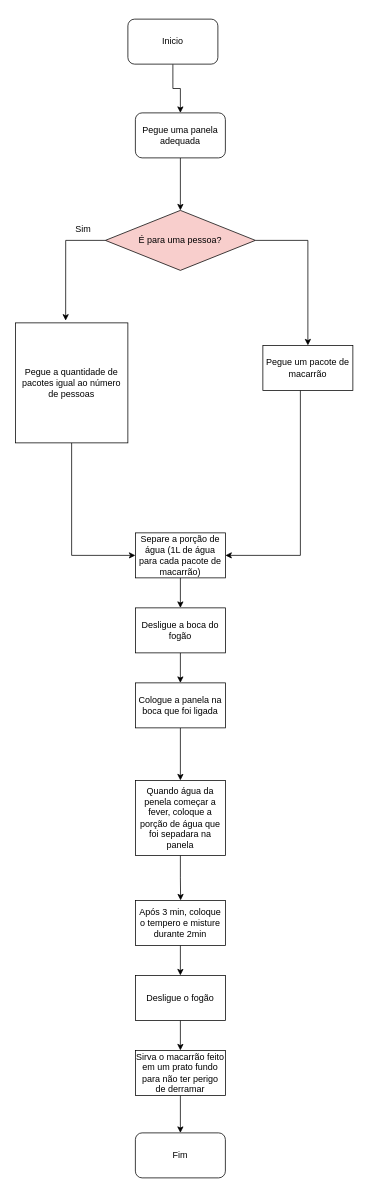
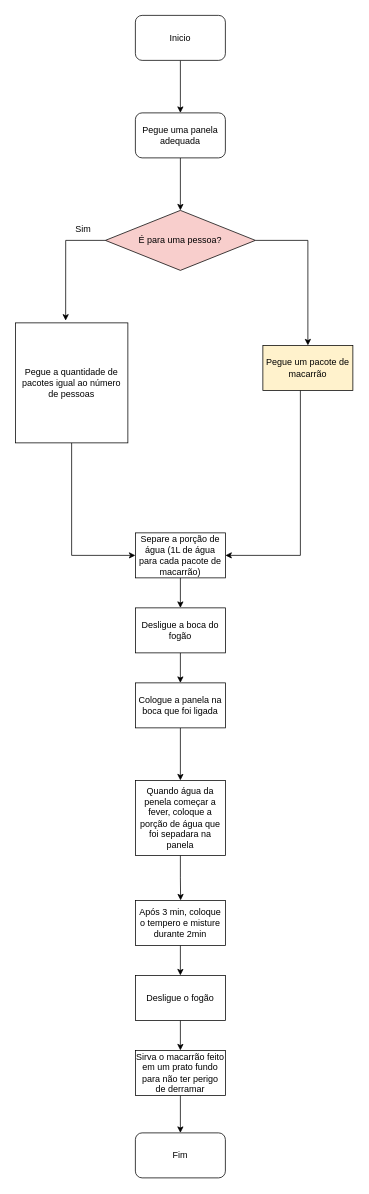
(173, 42) -> (180, 38)
(308, 368) -> (308, 368)
